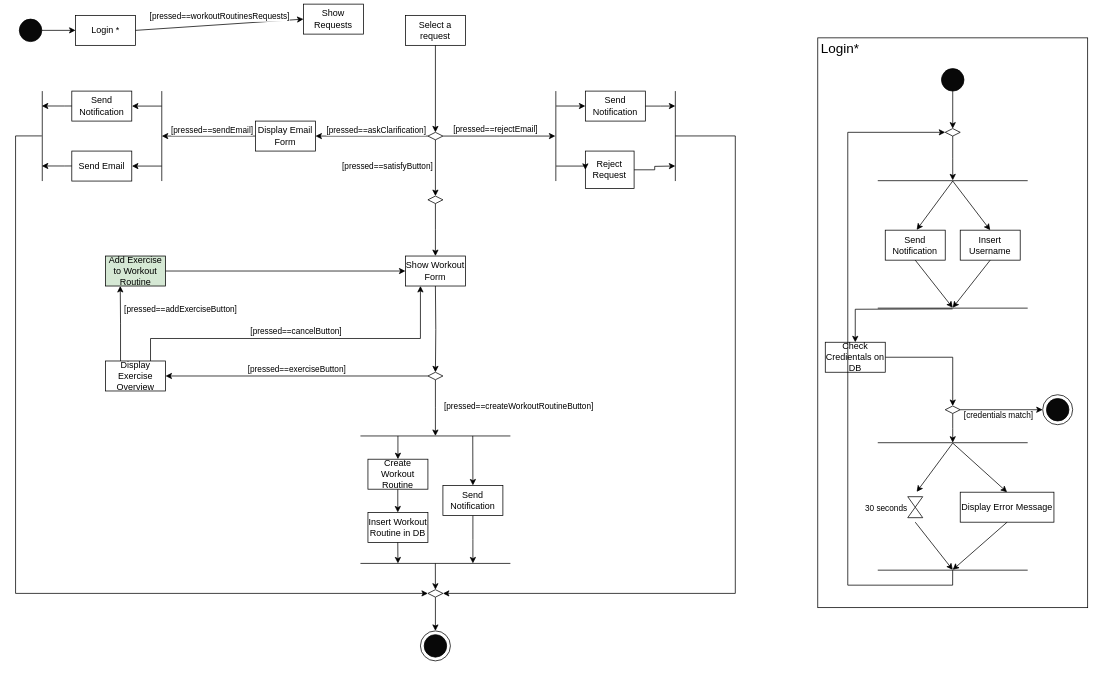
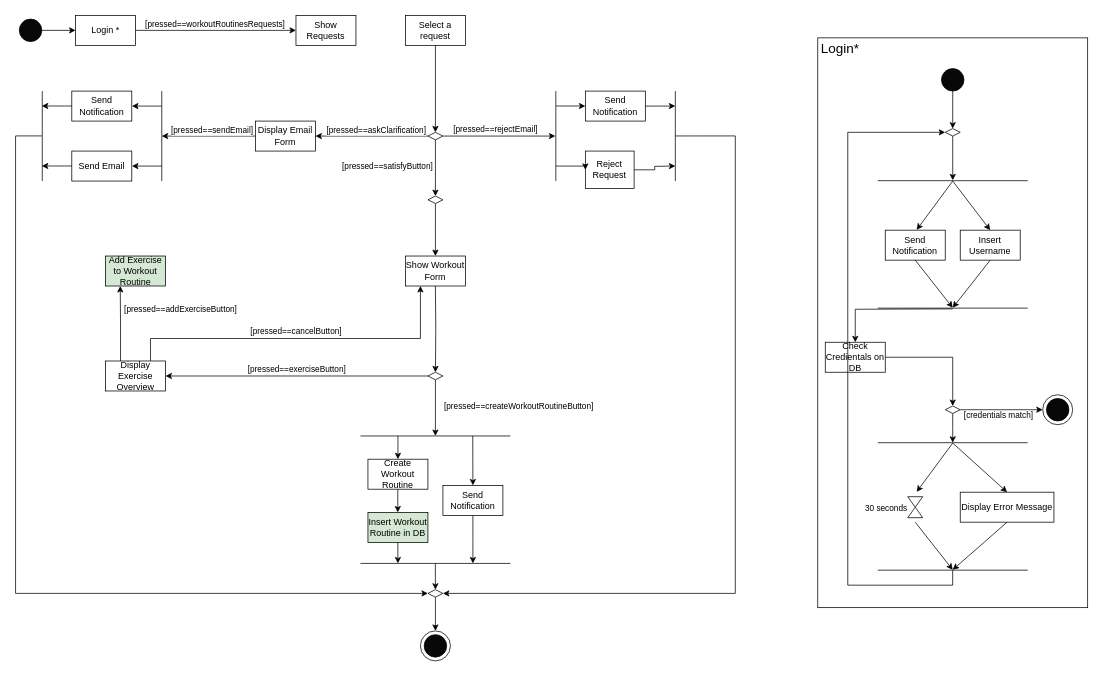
(333, 19) -> (326, 30)
(399, 271) -> none
(398, 528) -> (398, 528)
